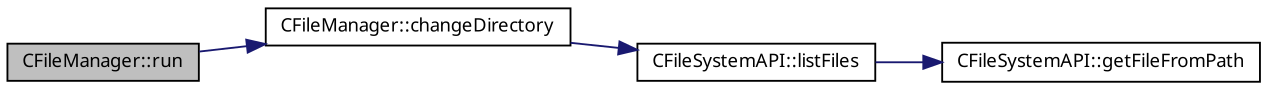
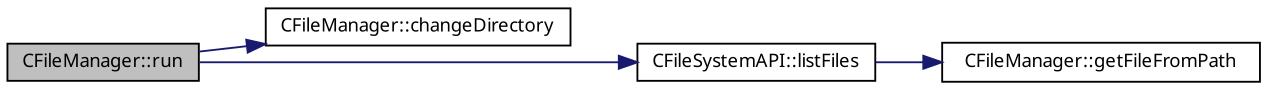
(594, 45) -> (409, 62)
(1101, 62) -> (1101, 62)
